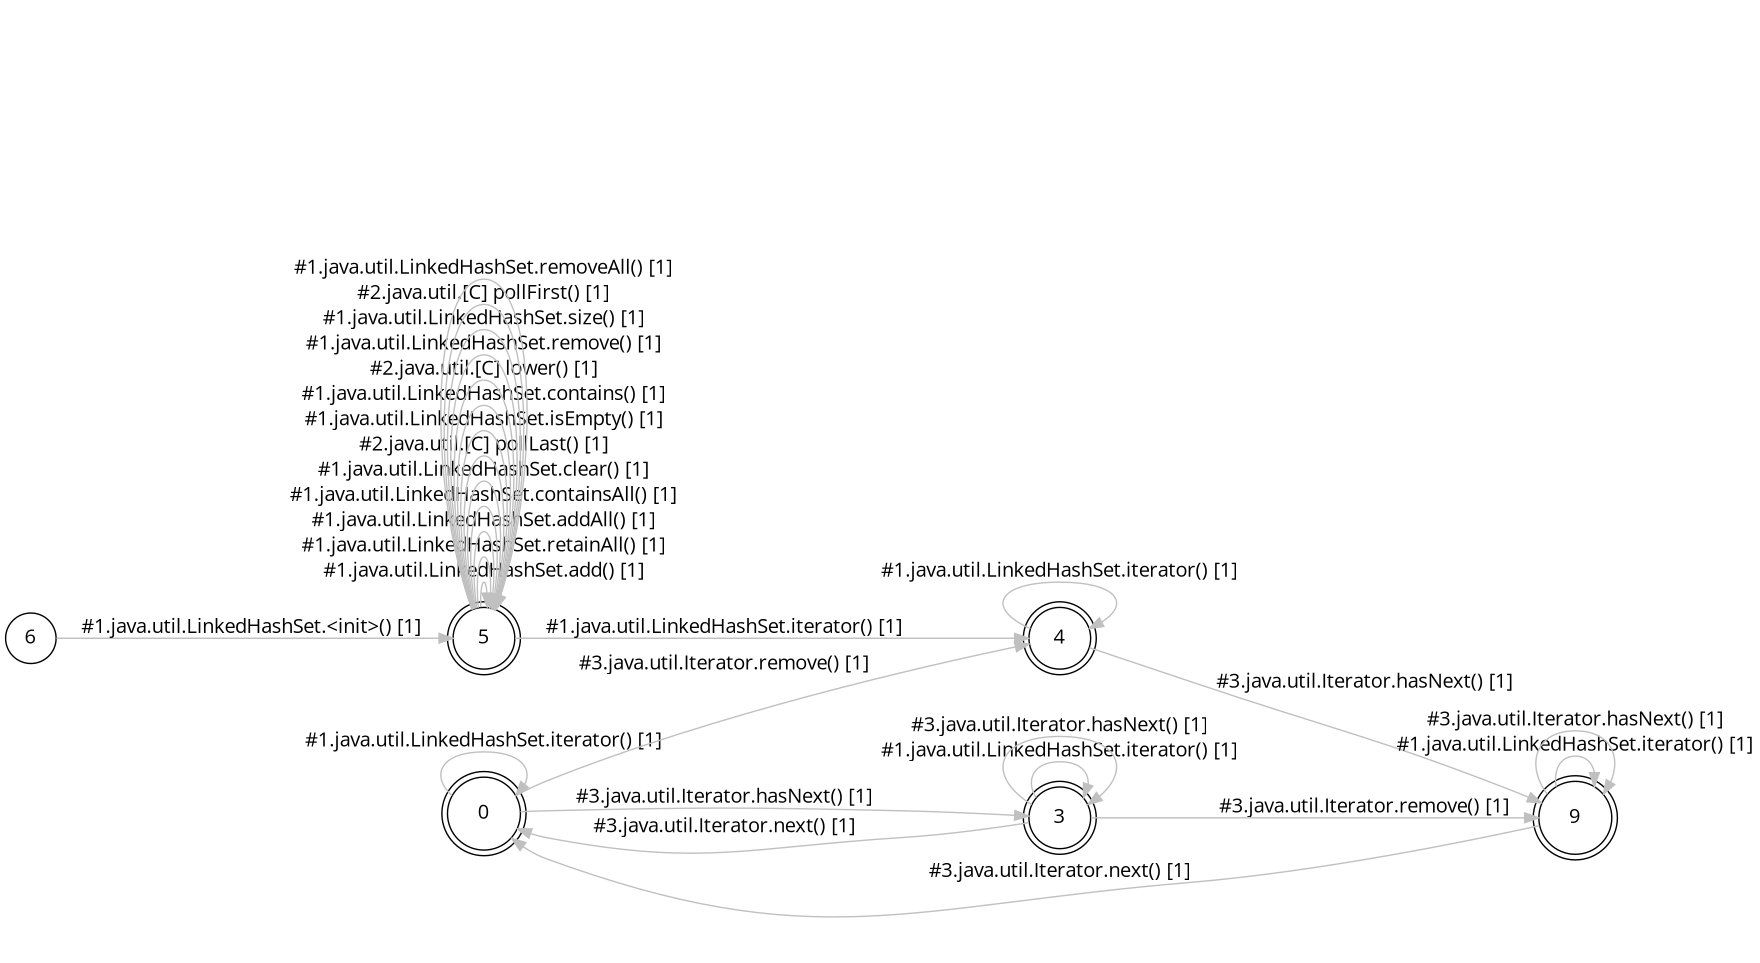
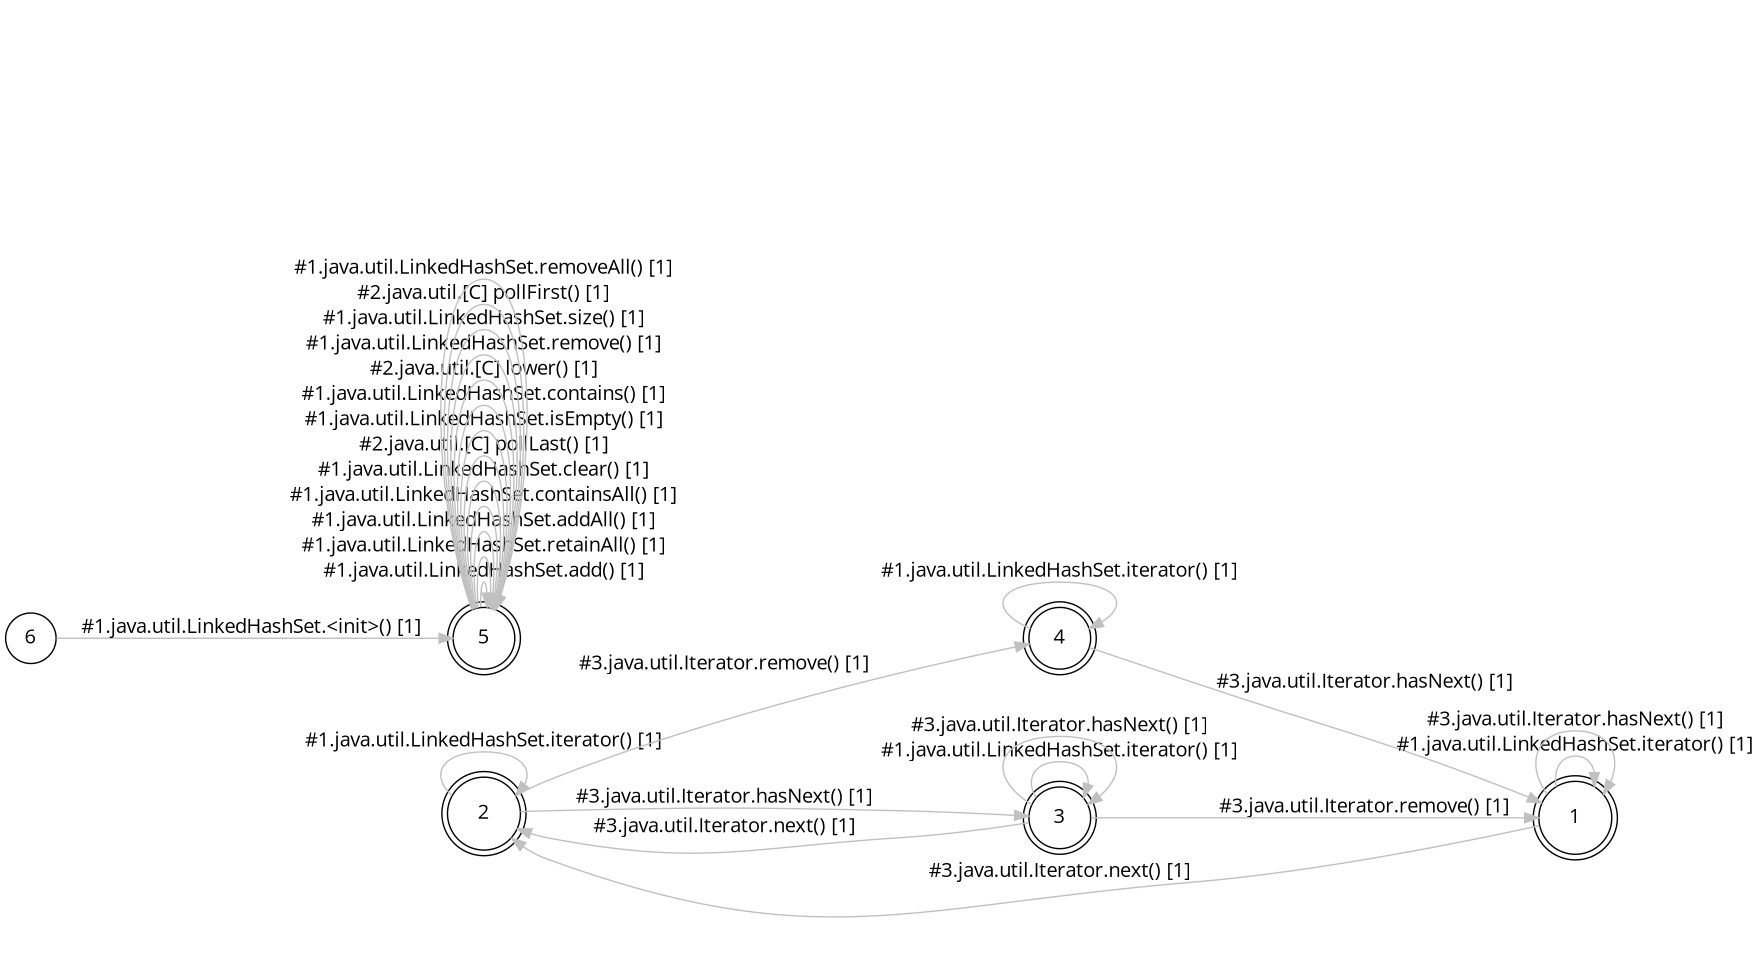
(764, 638) -> none
(484, 814) -> (484, 814)
(1575, 818) -> (1575, 818)
